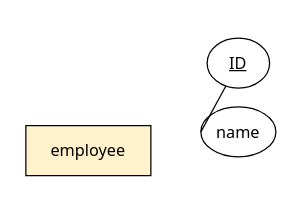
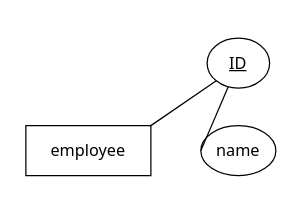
none -> (184, 103)
(238, 132) -> (238, 151)
(88, 151) -> (88, 151)
